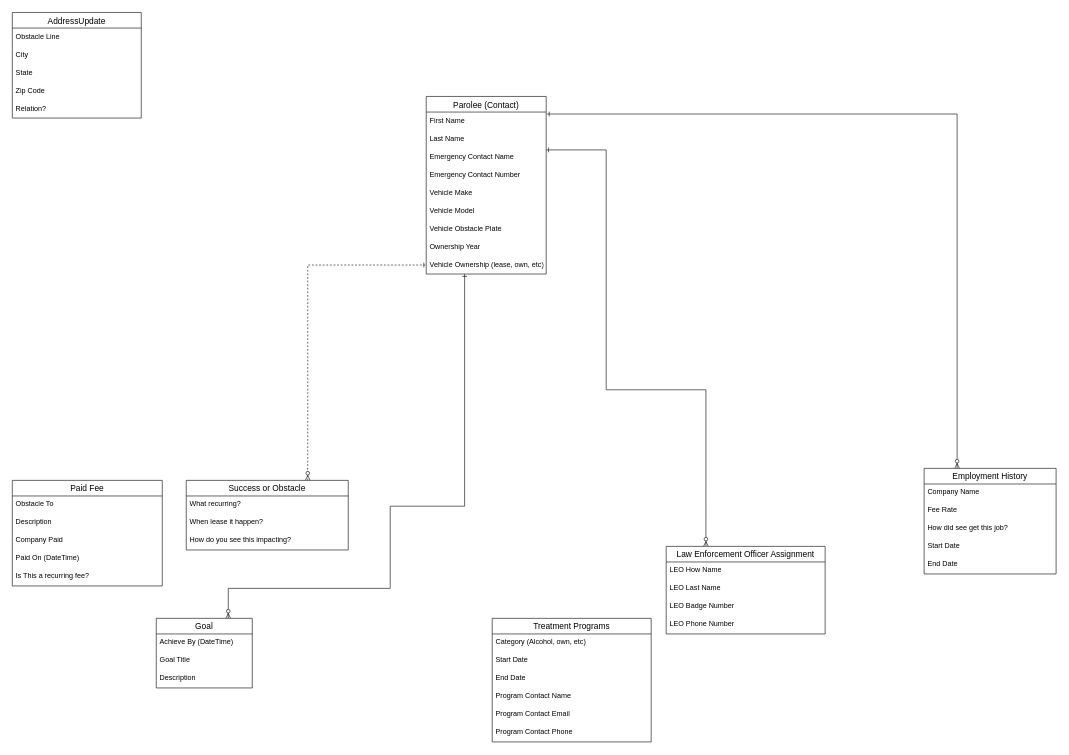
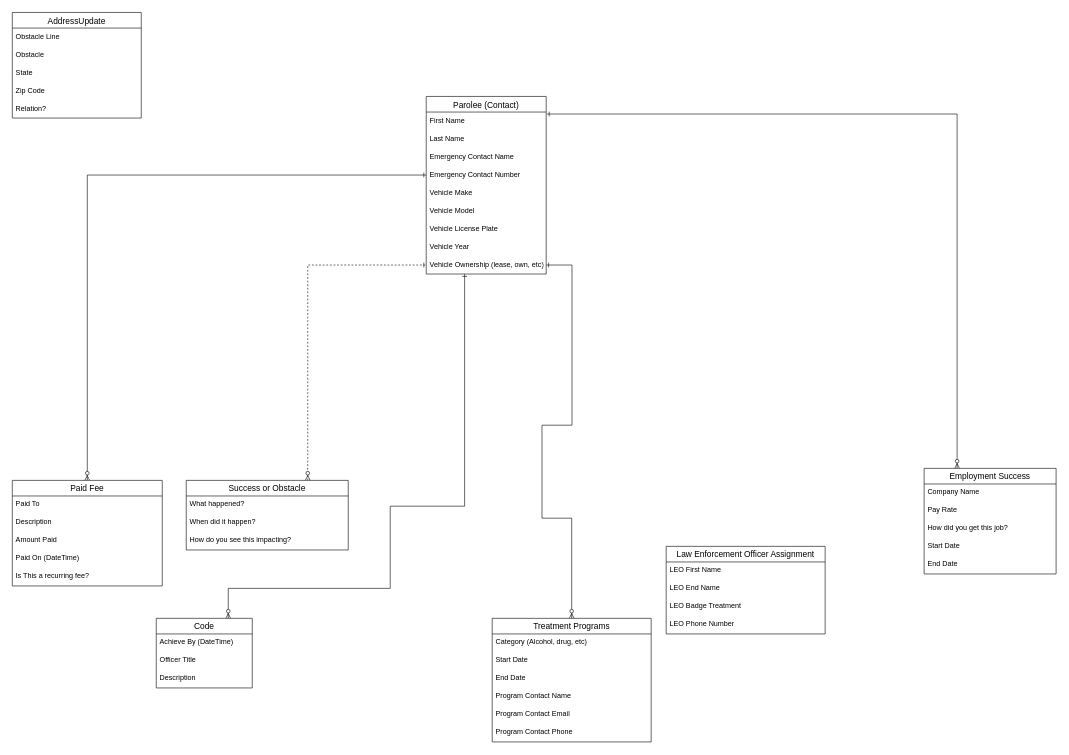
(23, 54) -> (31, 54)
(468, 228) -> (466, 228)
(456, 246) -> (451, 246)
(606, 319) -> none
none -> (87, 327)
(990, 477) -> (990, 477)
(36, 504) -> (28, 504)
(218, 504) -> (217, 504)
(943, 510) -> (943, 510)
(227, 522) -> (223, 522)
(971, 528) -> (971, 528)
(38, 540) -> (36, 540)
none -> (572, 552)
(692, 570) -> (695, 570)
(694, 588) -> (692, 588)
(700, 606) -> (706, 606)
(204, 627) -> (204, 627)
(545, 642) -> (548, 642)
(176, 660) -> (182, 660)
